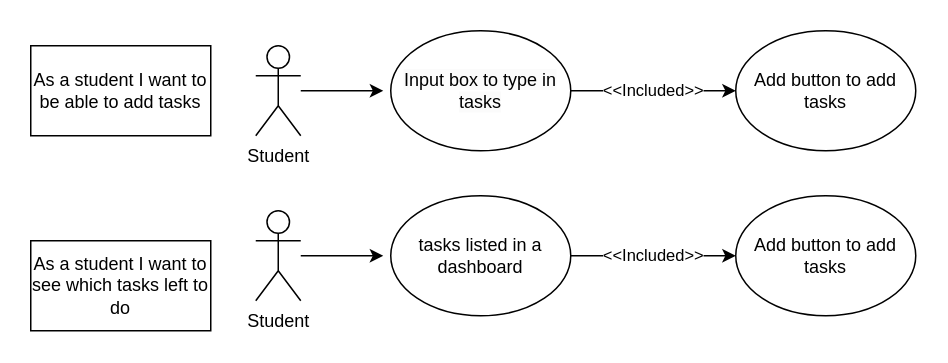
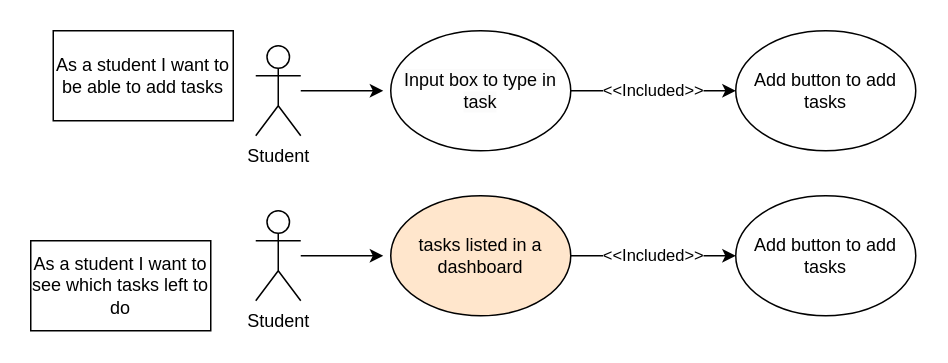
(121, 91) -> (143, 76)
(481, 91) -> (481, 91)
(481, 256) -> (481, 256)
